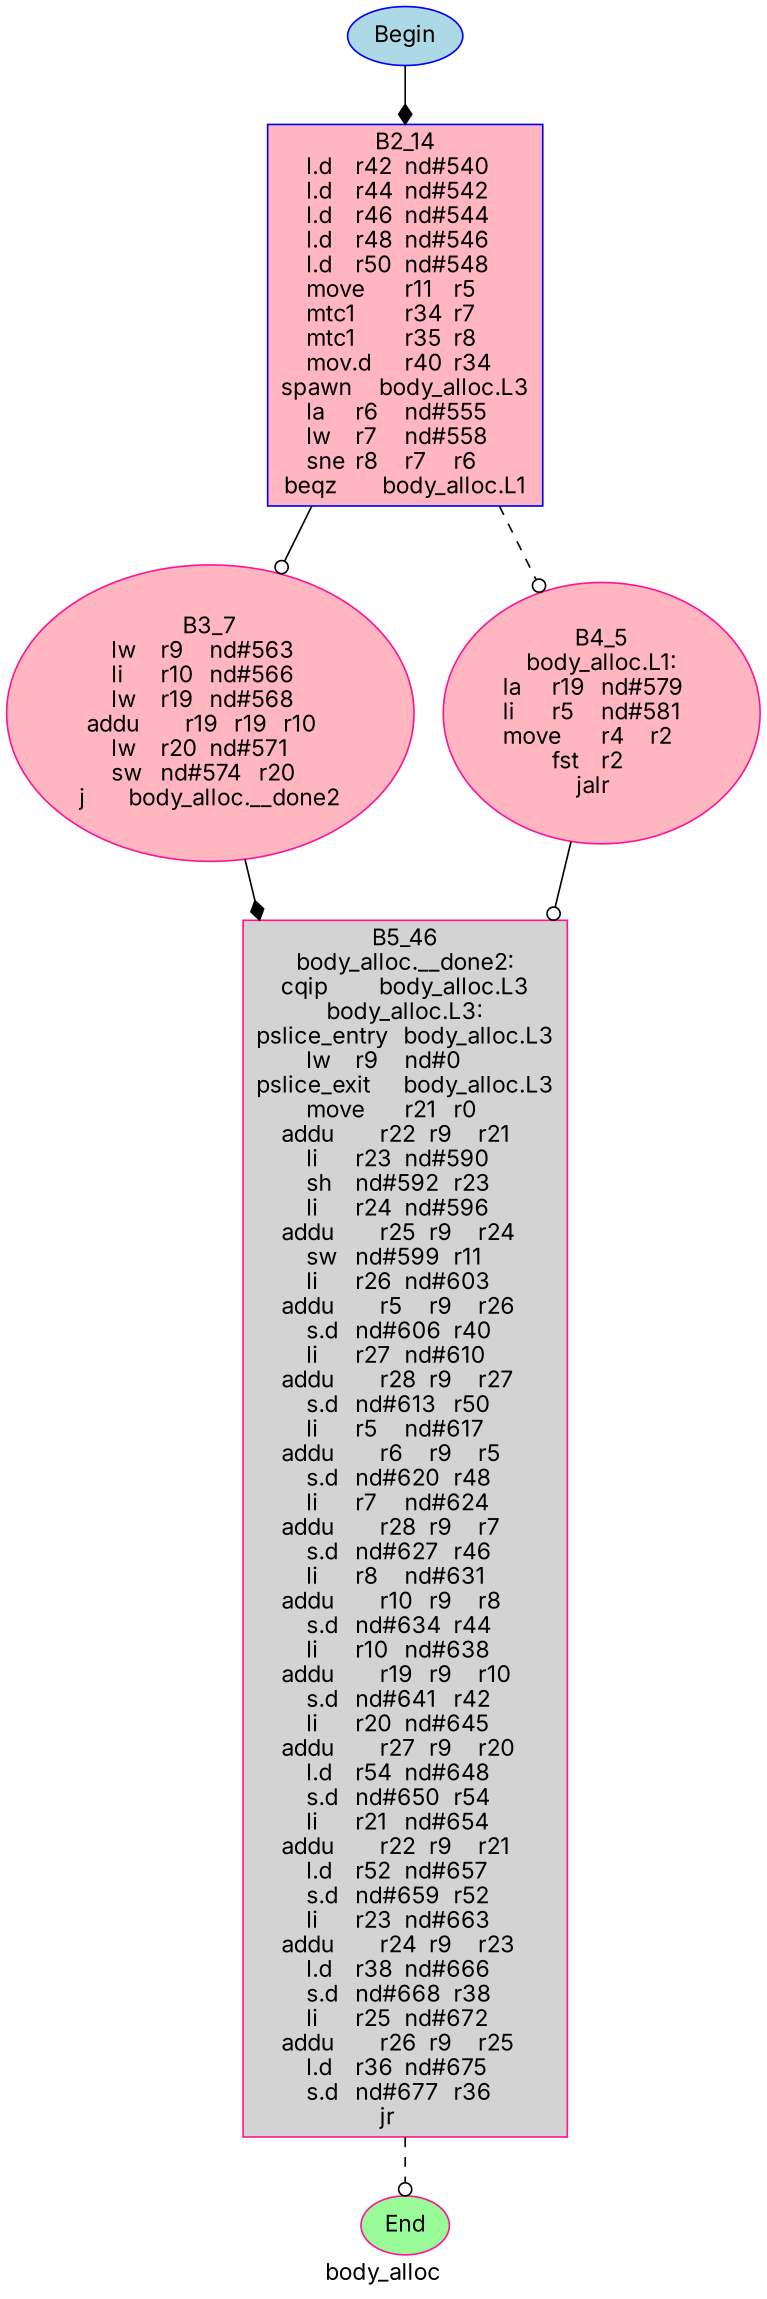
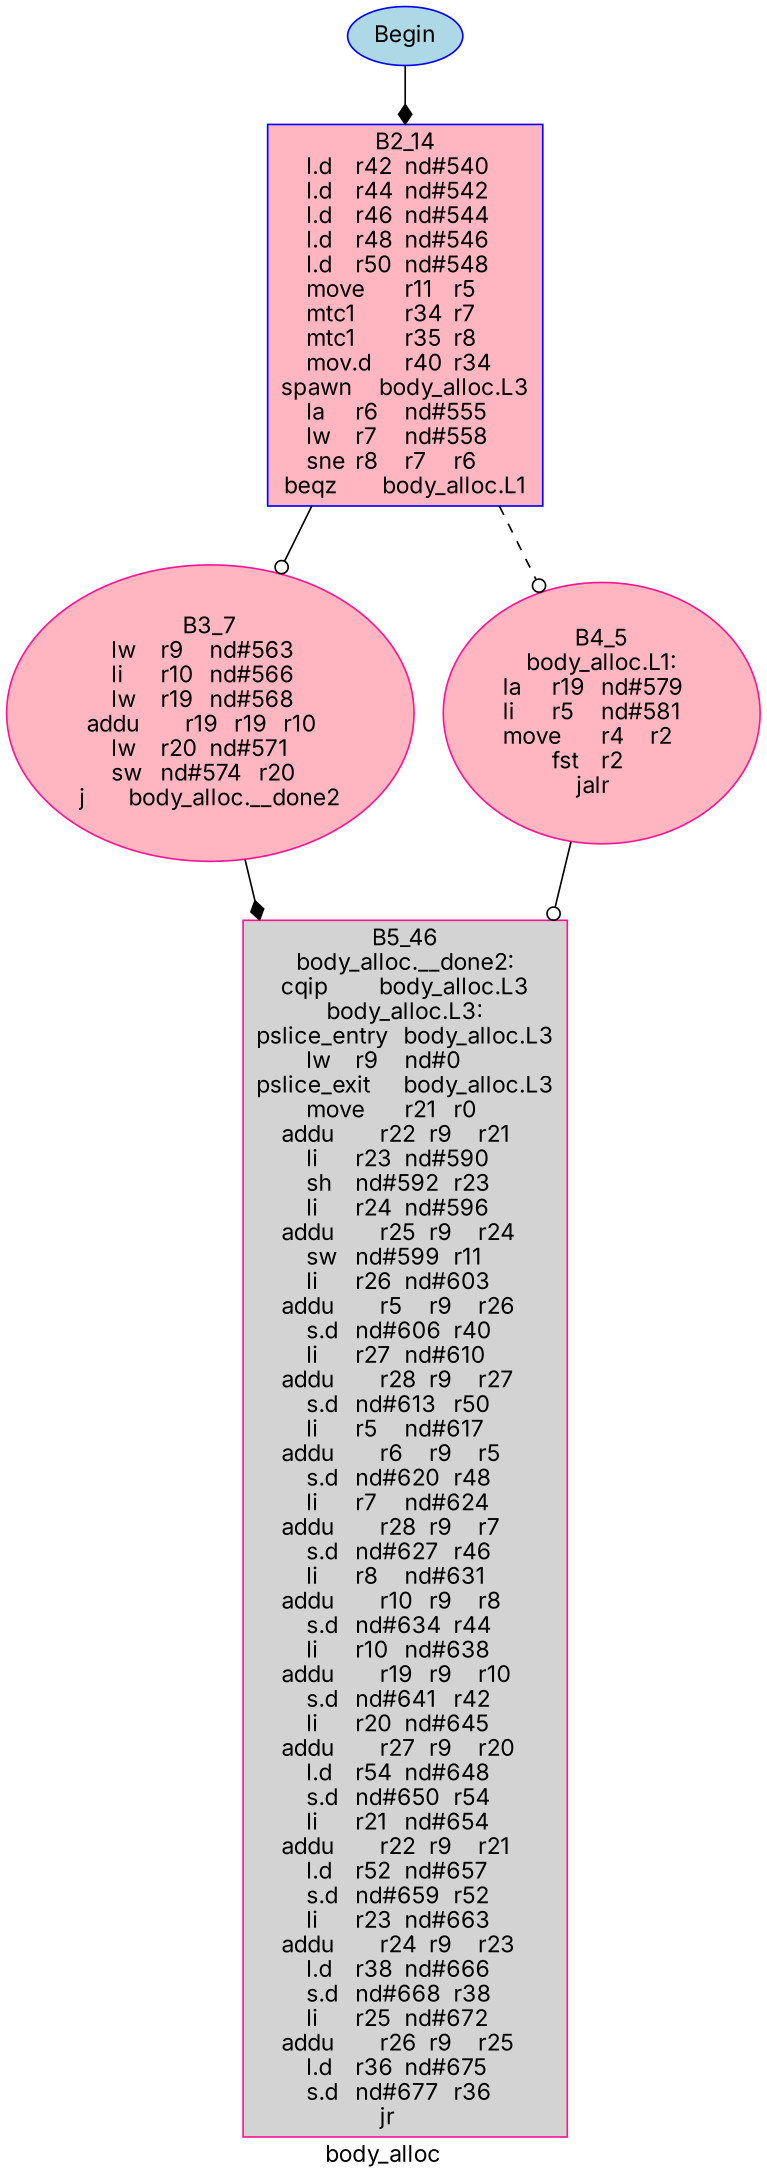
(405, 2225) -> none
